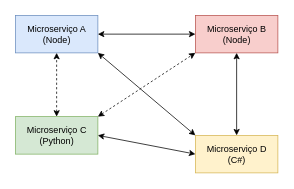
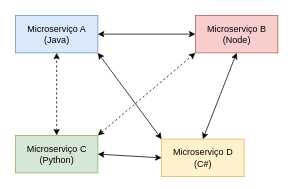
(57, 34) -> (57, 34)
(57, 135) -> (57, 154)
(237, 154) -> (203, 158)
